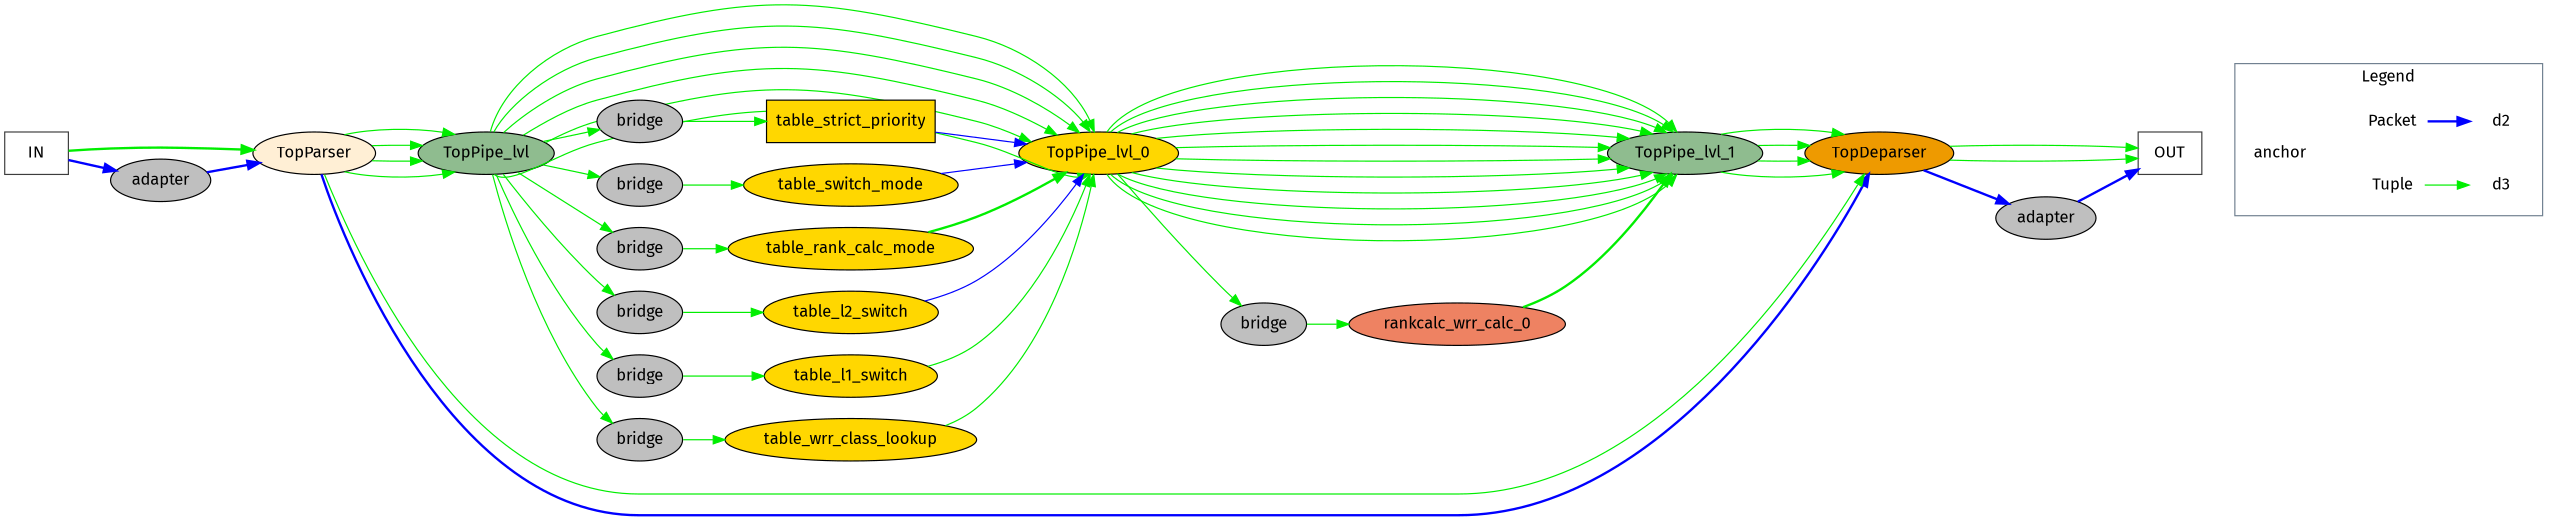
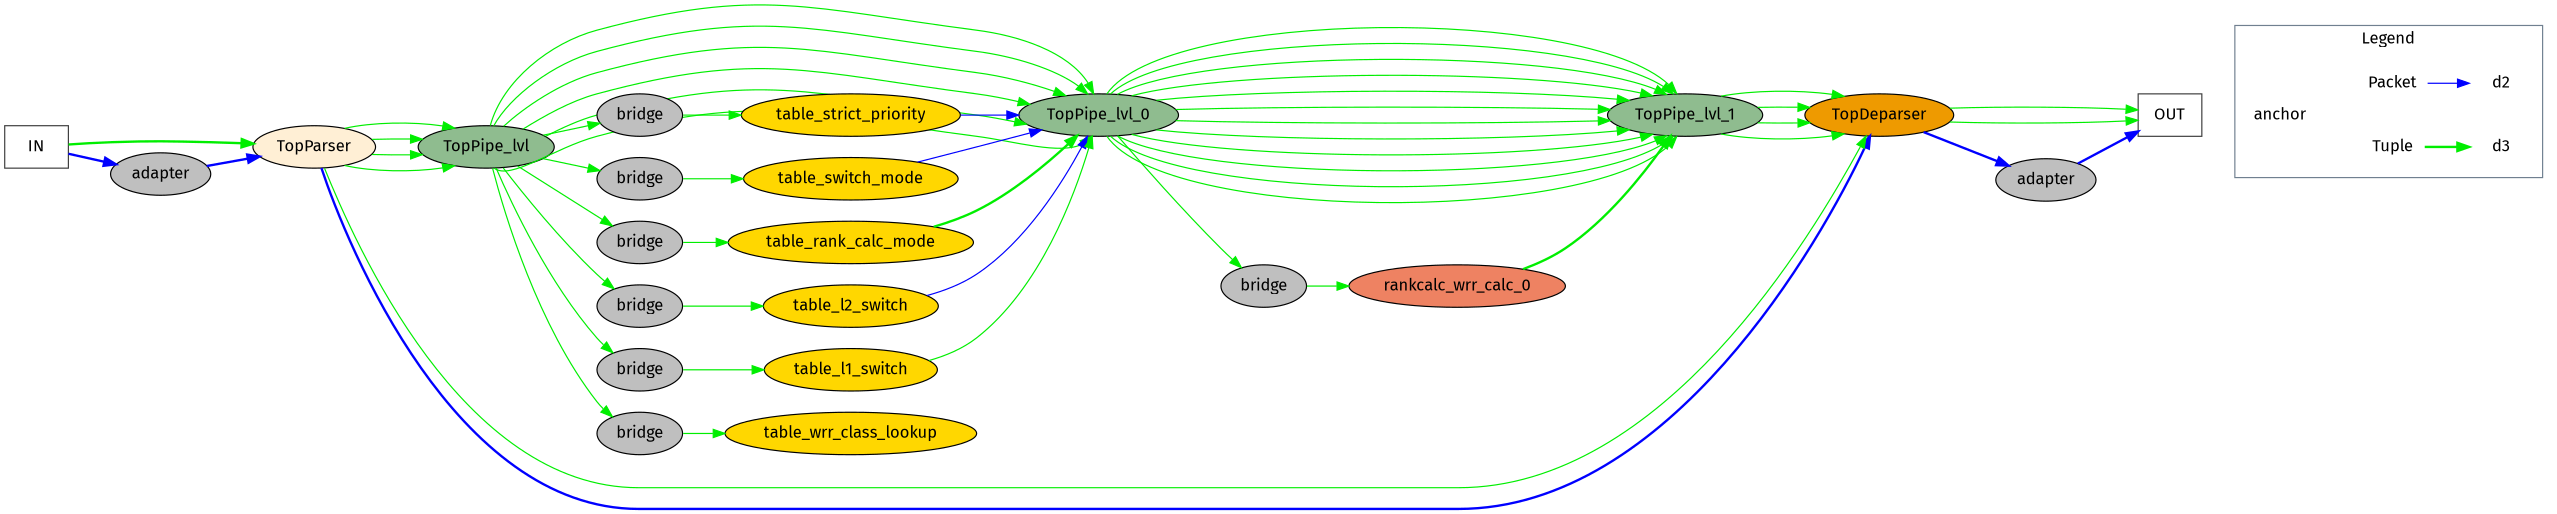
(851, 121) -> (851, 115)
(2442, 121) -> (2442, 83)
(1099, 153) -> (1099, 115)
(2441, 185) -> (2441, 147)
(1043, 322) -> none
